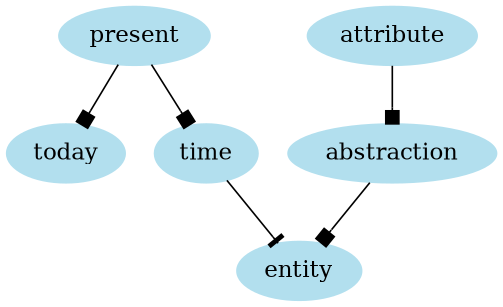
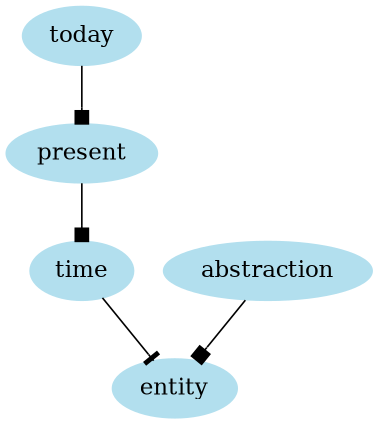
(392, 36) -> none
(104, 88) -> (82, 87)
